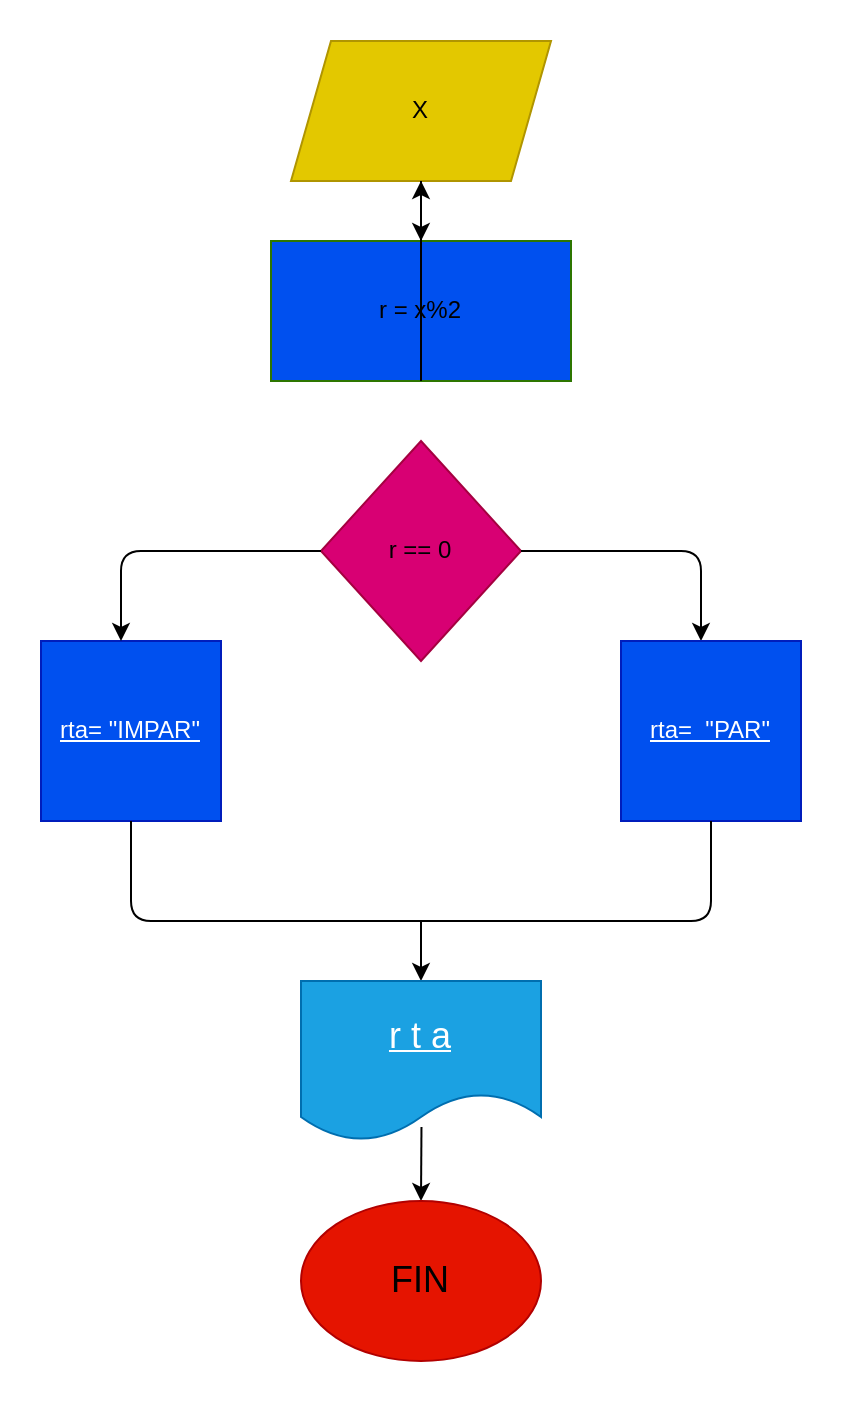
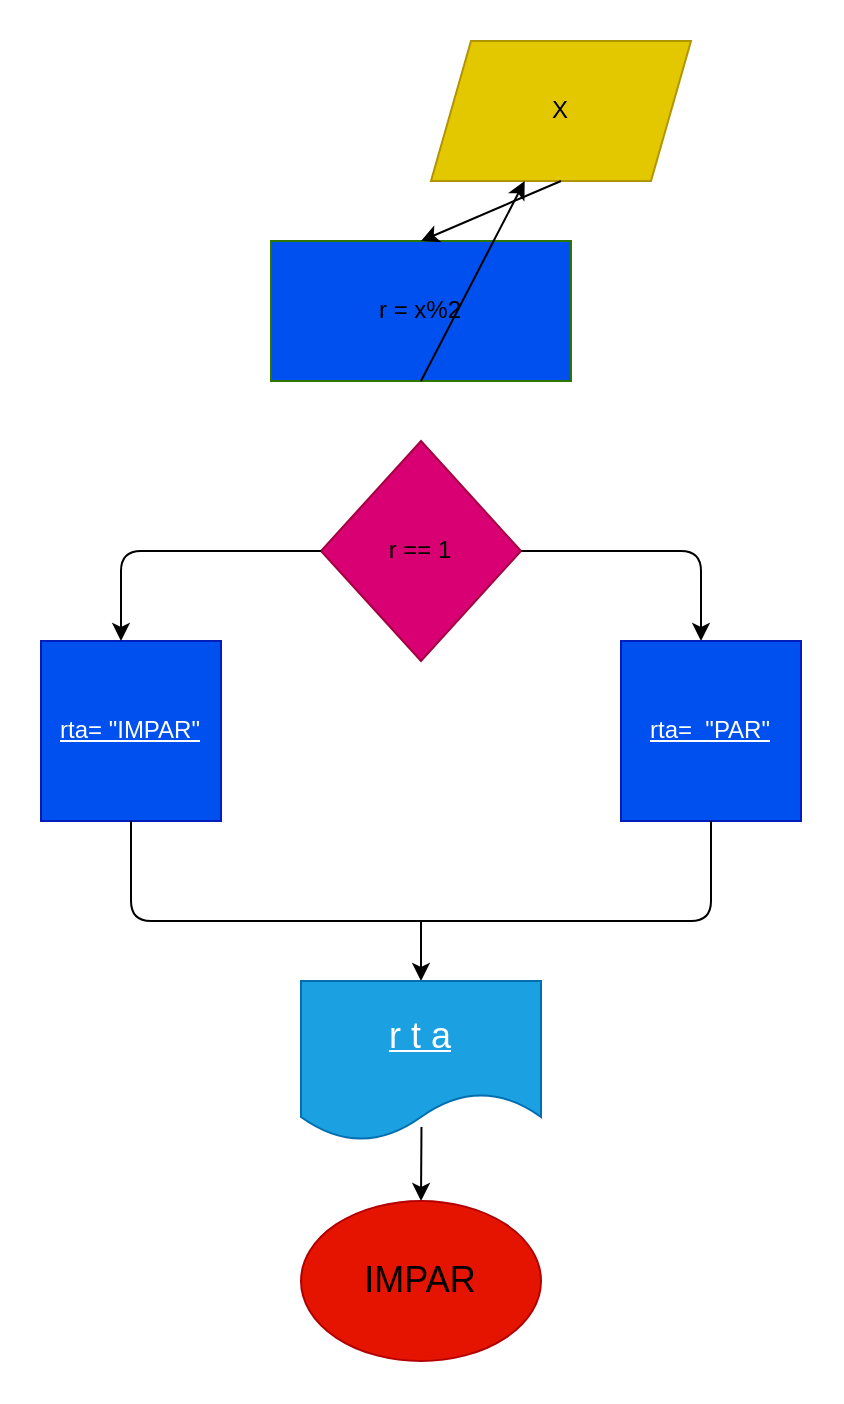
(421, 111) -> (561, 111)
(421, 551) -> (421, 551)
(421, 1281) -> (421, 1281)
